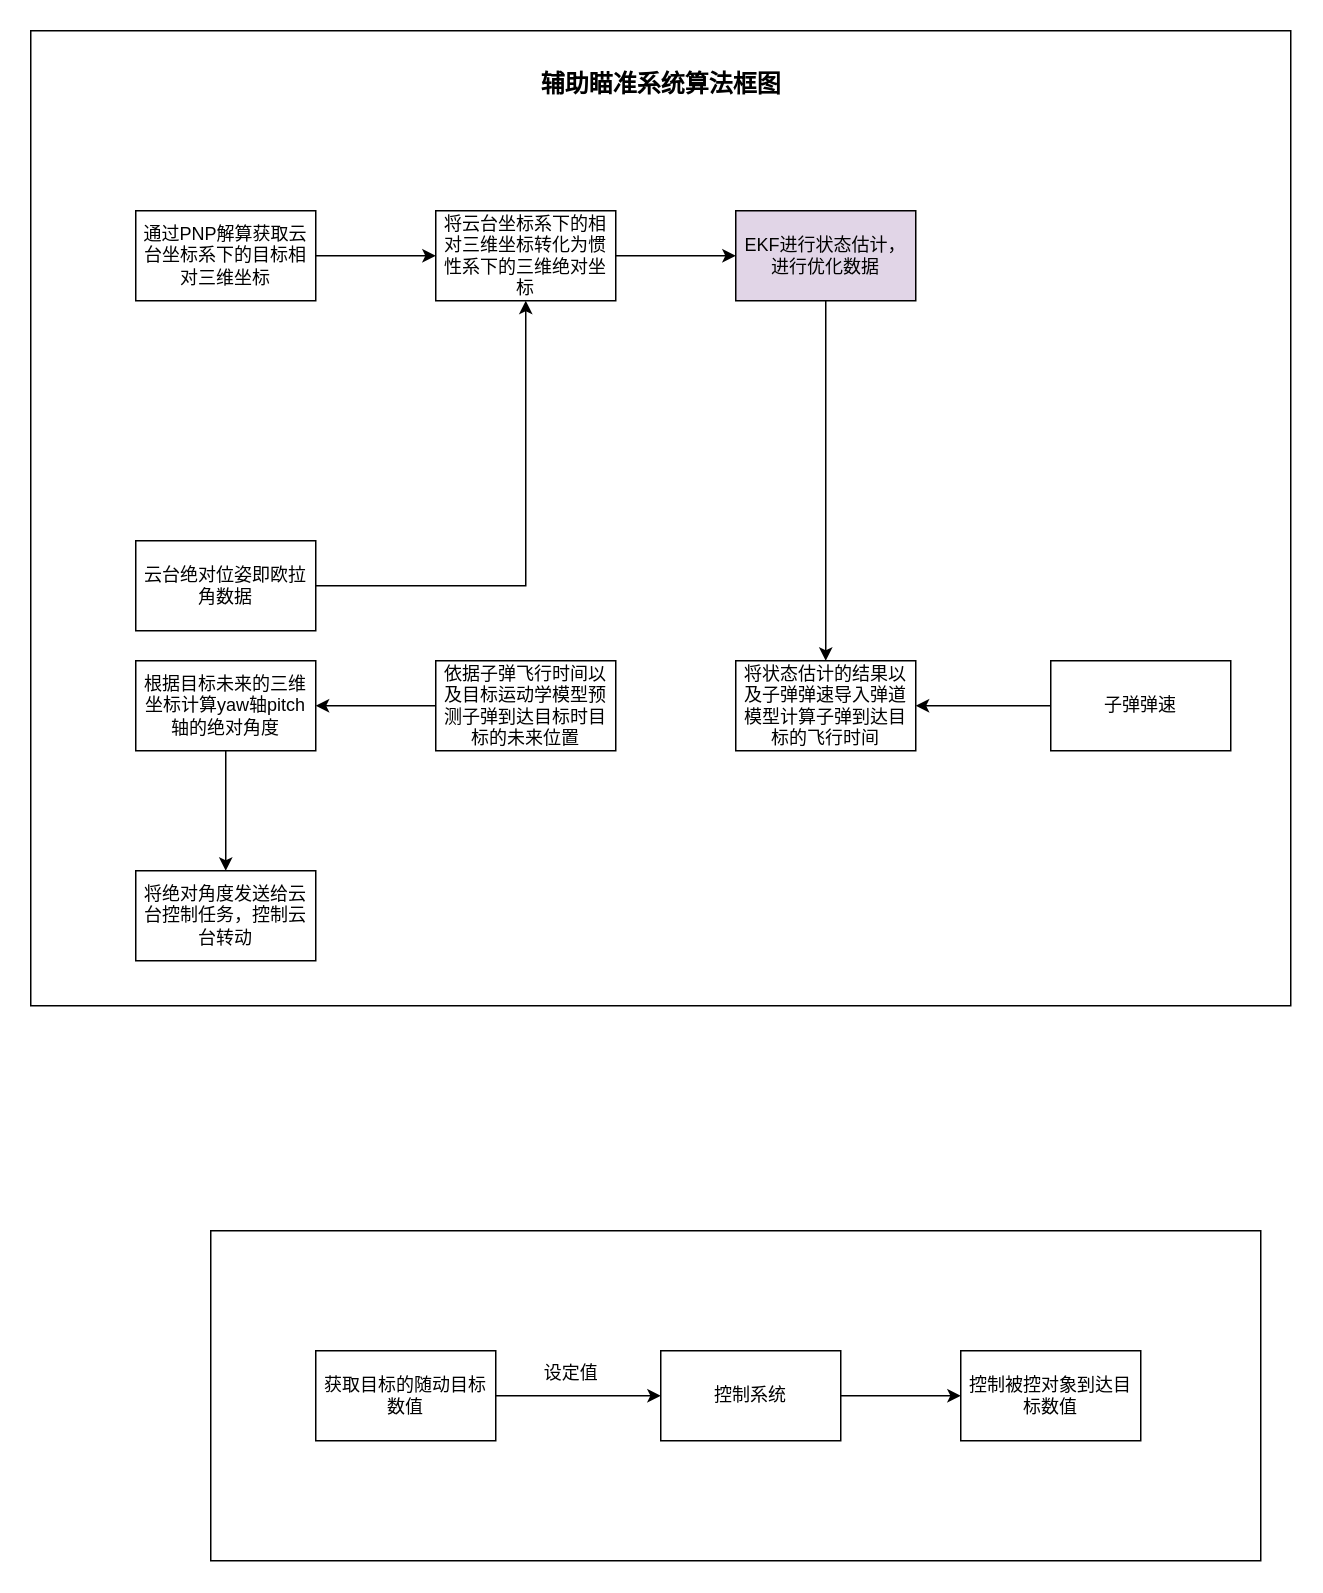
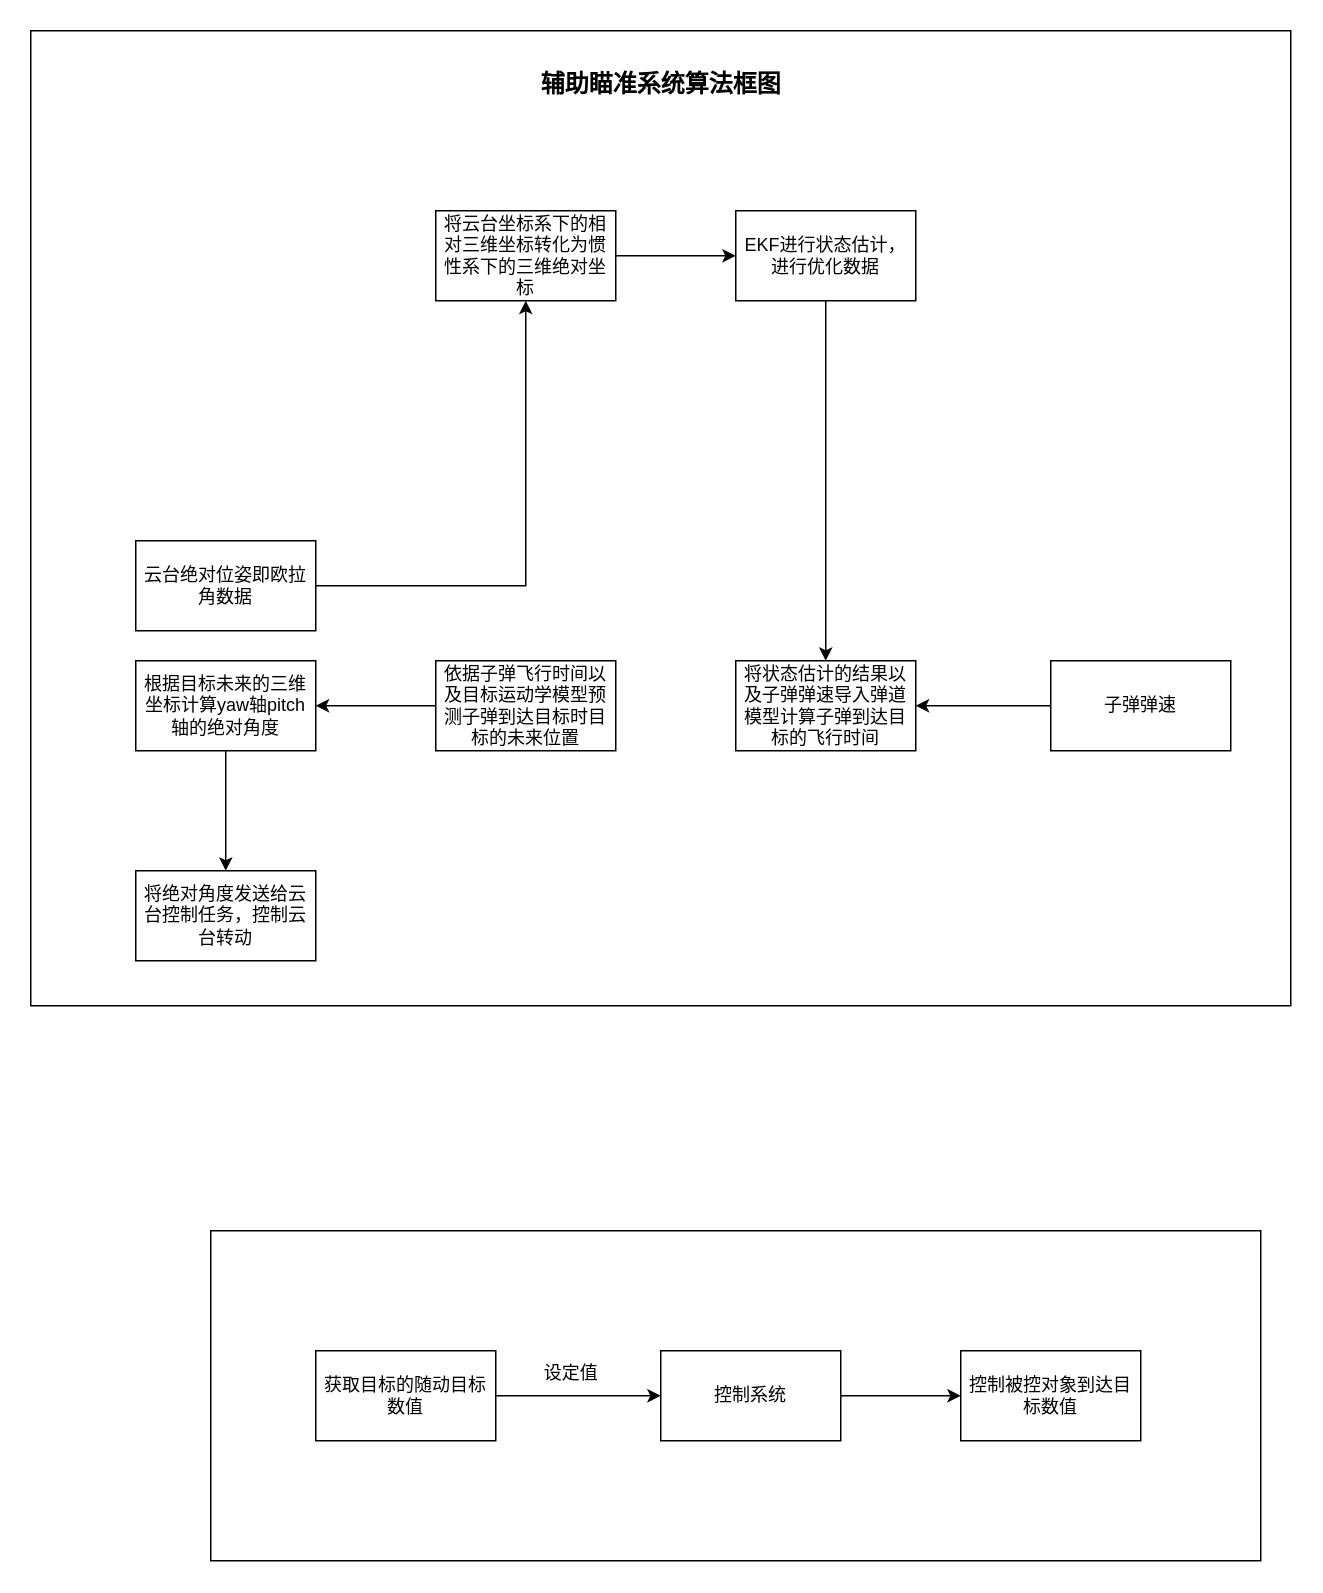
(226, 256) -> none
(371, 256) -> none
(826, 256) -> (826, 256)
